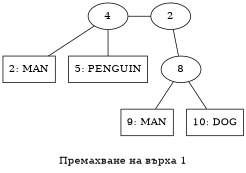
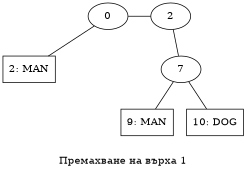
(108, 16) -> (108, 16)
(108, 69) -> none
(181, 69) -> (181, 69)
